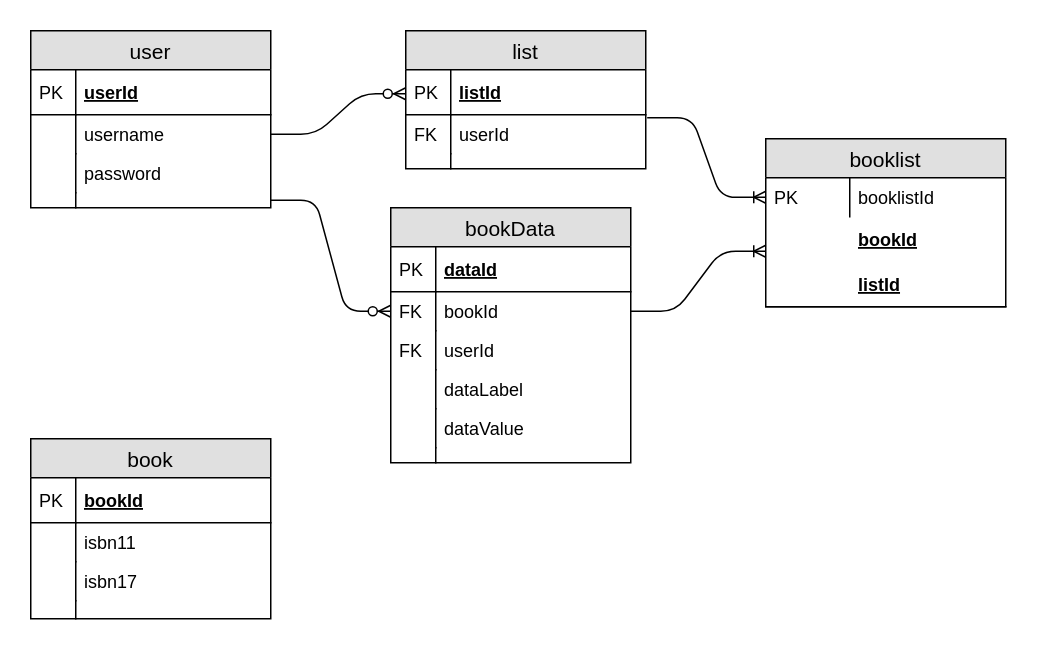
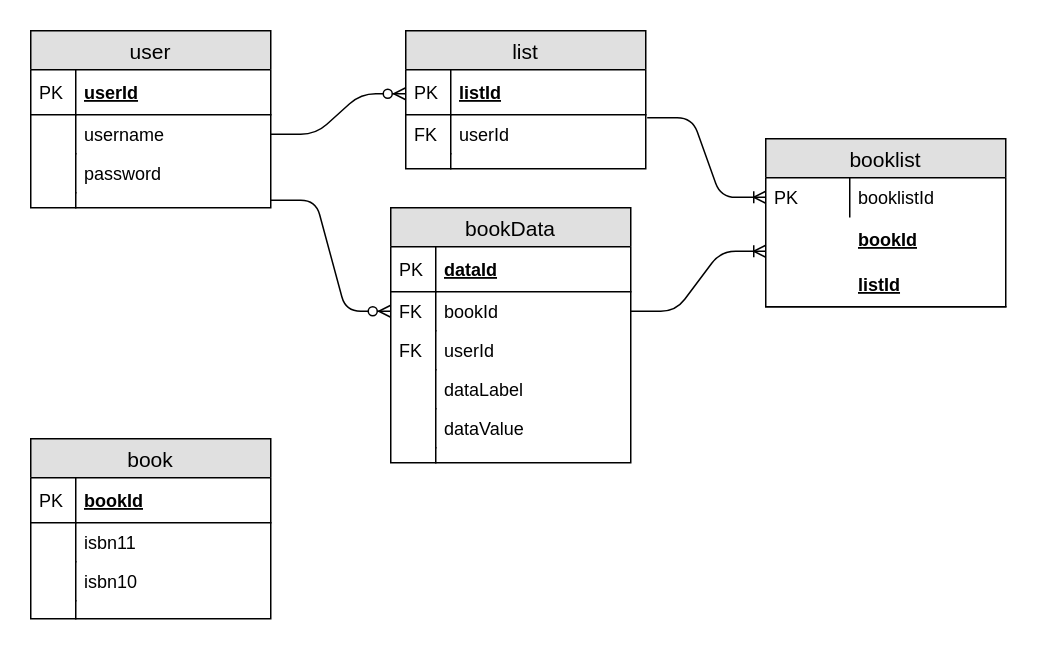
(112, 582) -> (112, 582)
